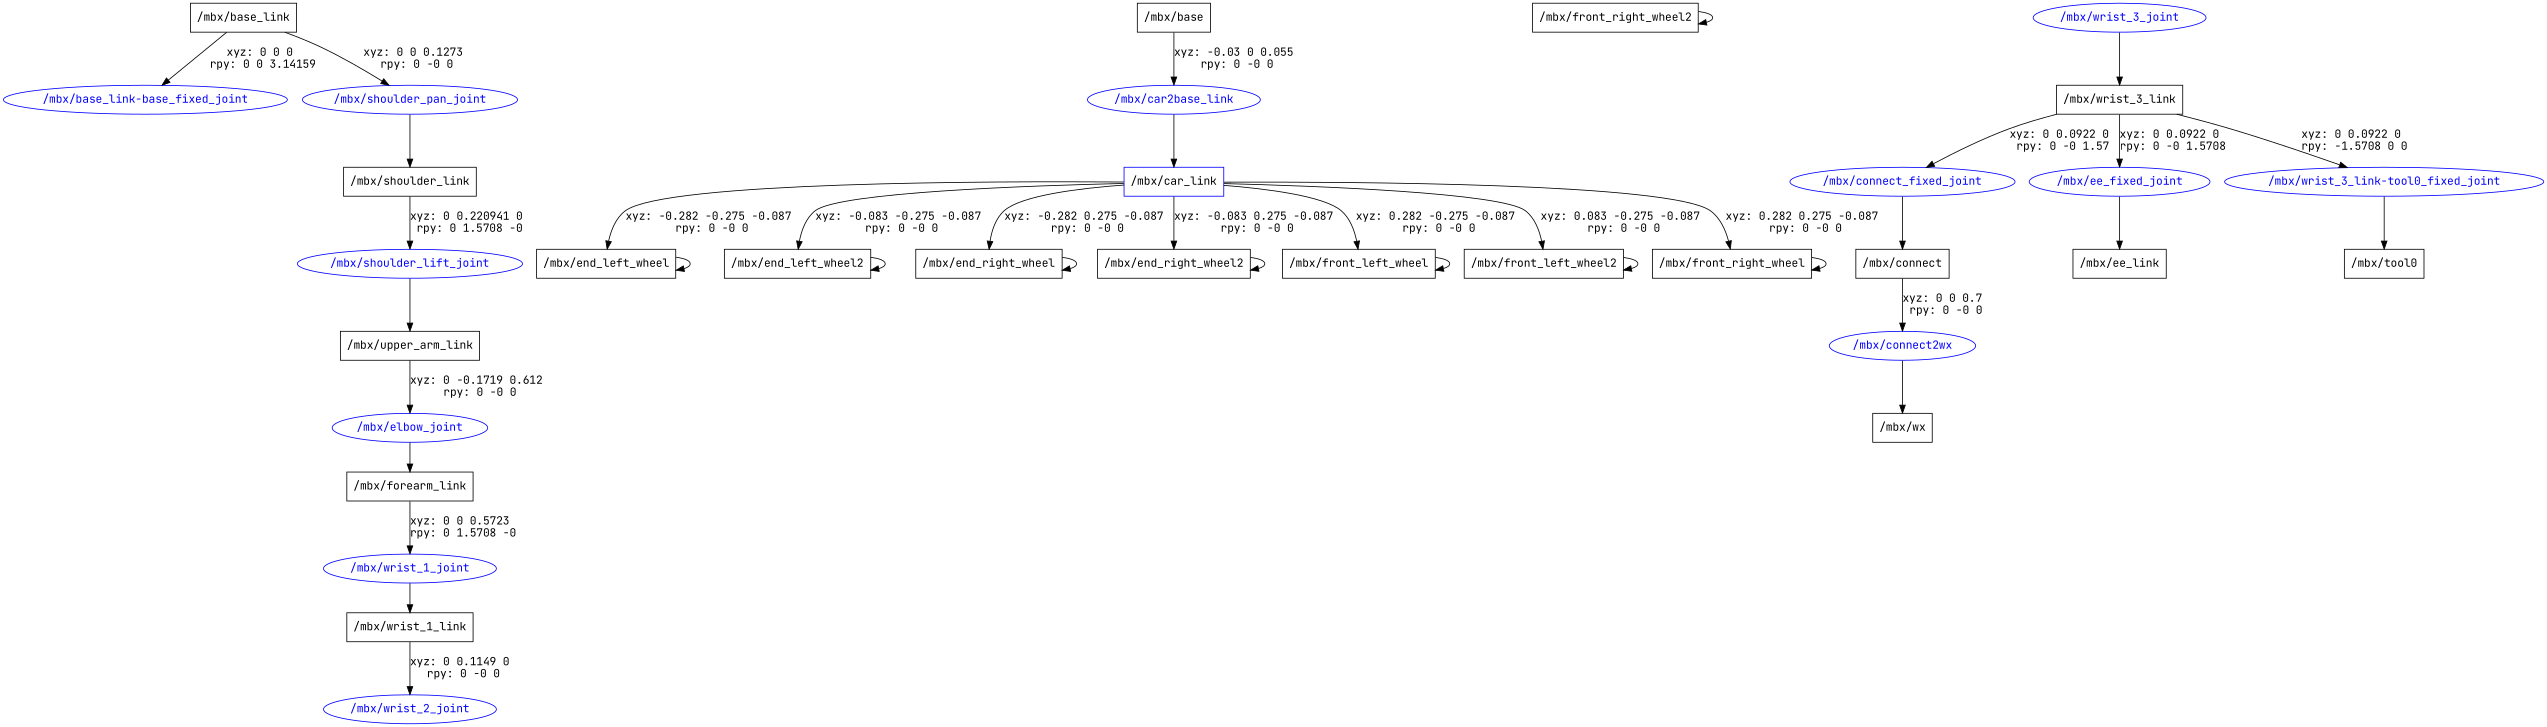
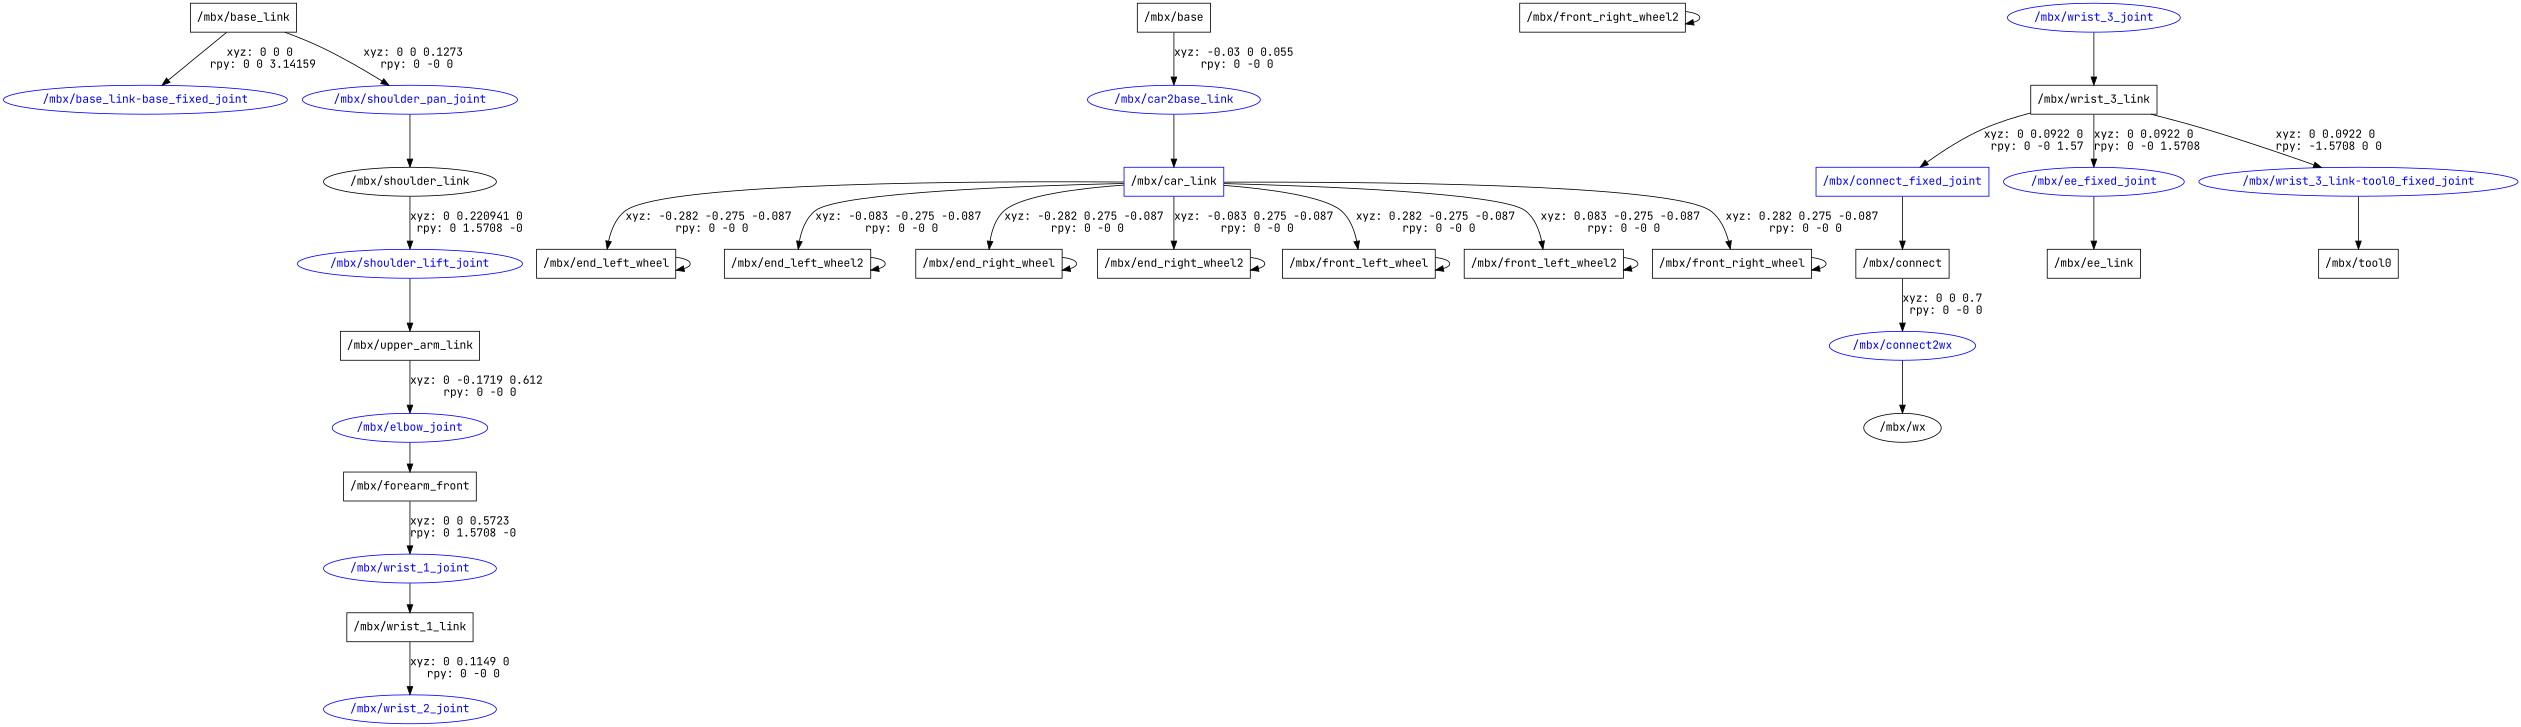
(410, 182) -> (410, 182)
(1902, 182) -> (1902, 182)
(1902, 428) -> (1902, 428)
(410, 487) -> (410, 487)
